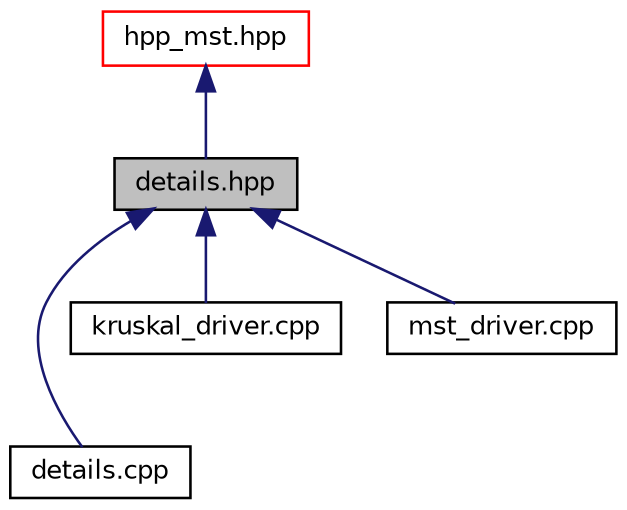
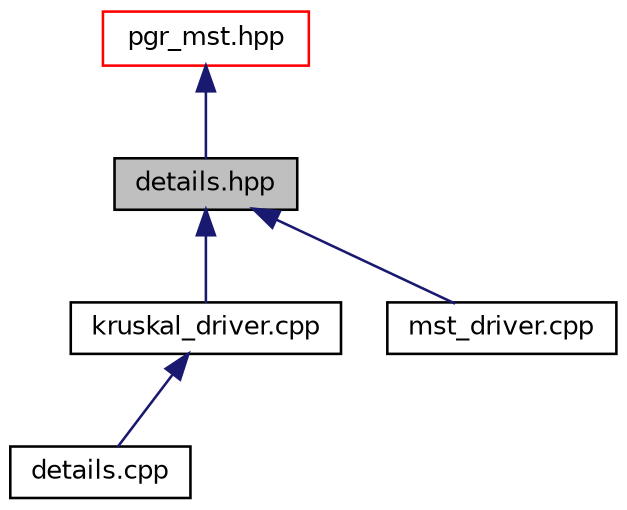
(206, 39) -> (206, 39)
(40, 320) -> (145, 411)
